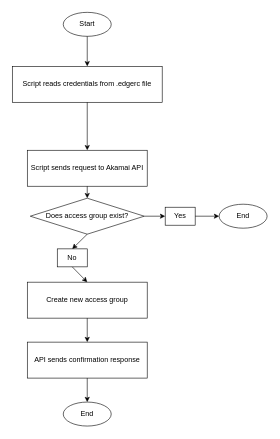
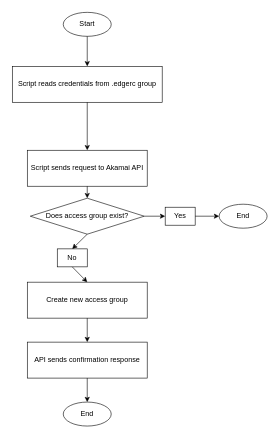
(87, 84) -> (87, 84)
